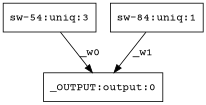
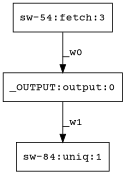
(50, 18) -> (63, 18)
(133, 49) -> (63, 118)
